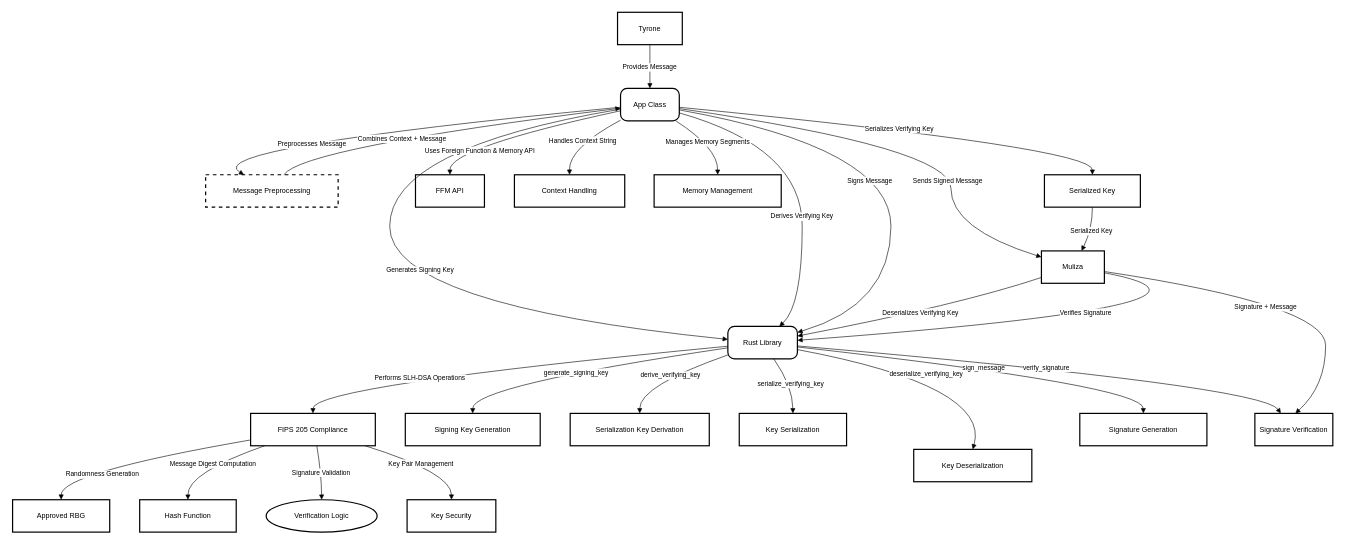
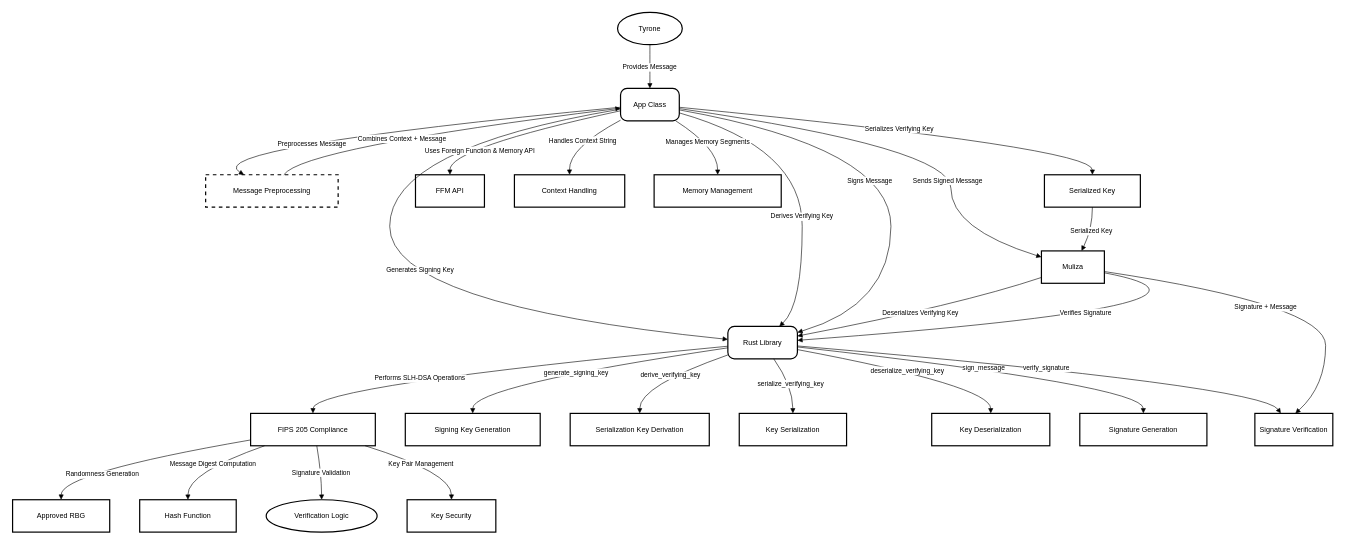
(650, 29) -> (650, 29)
(973, 466) -> (991, 430)
